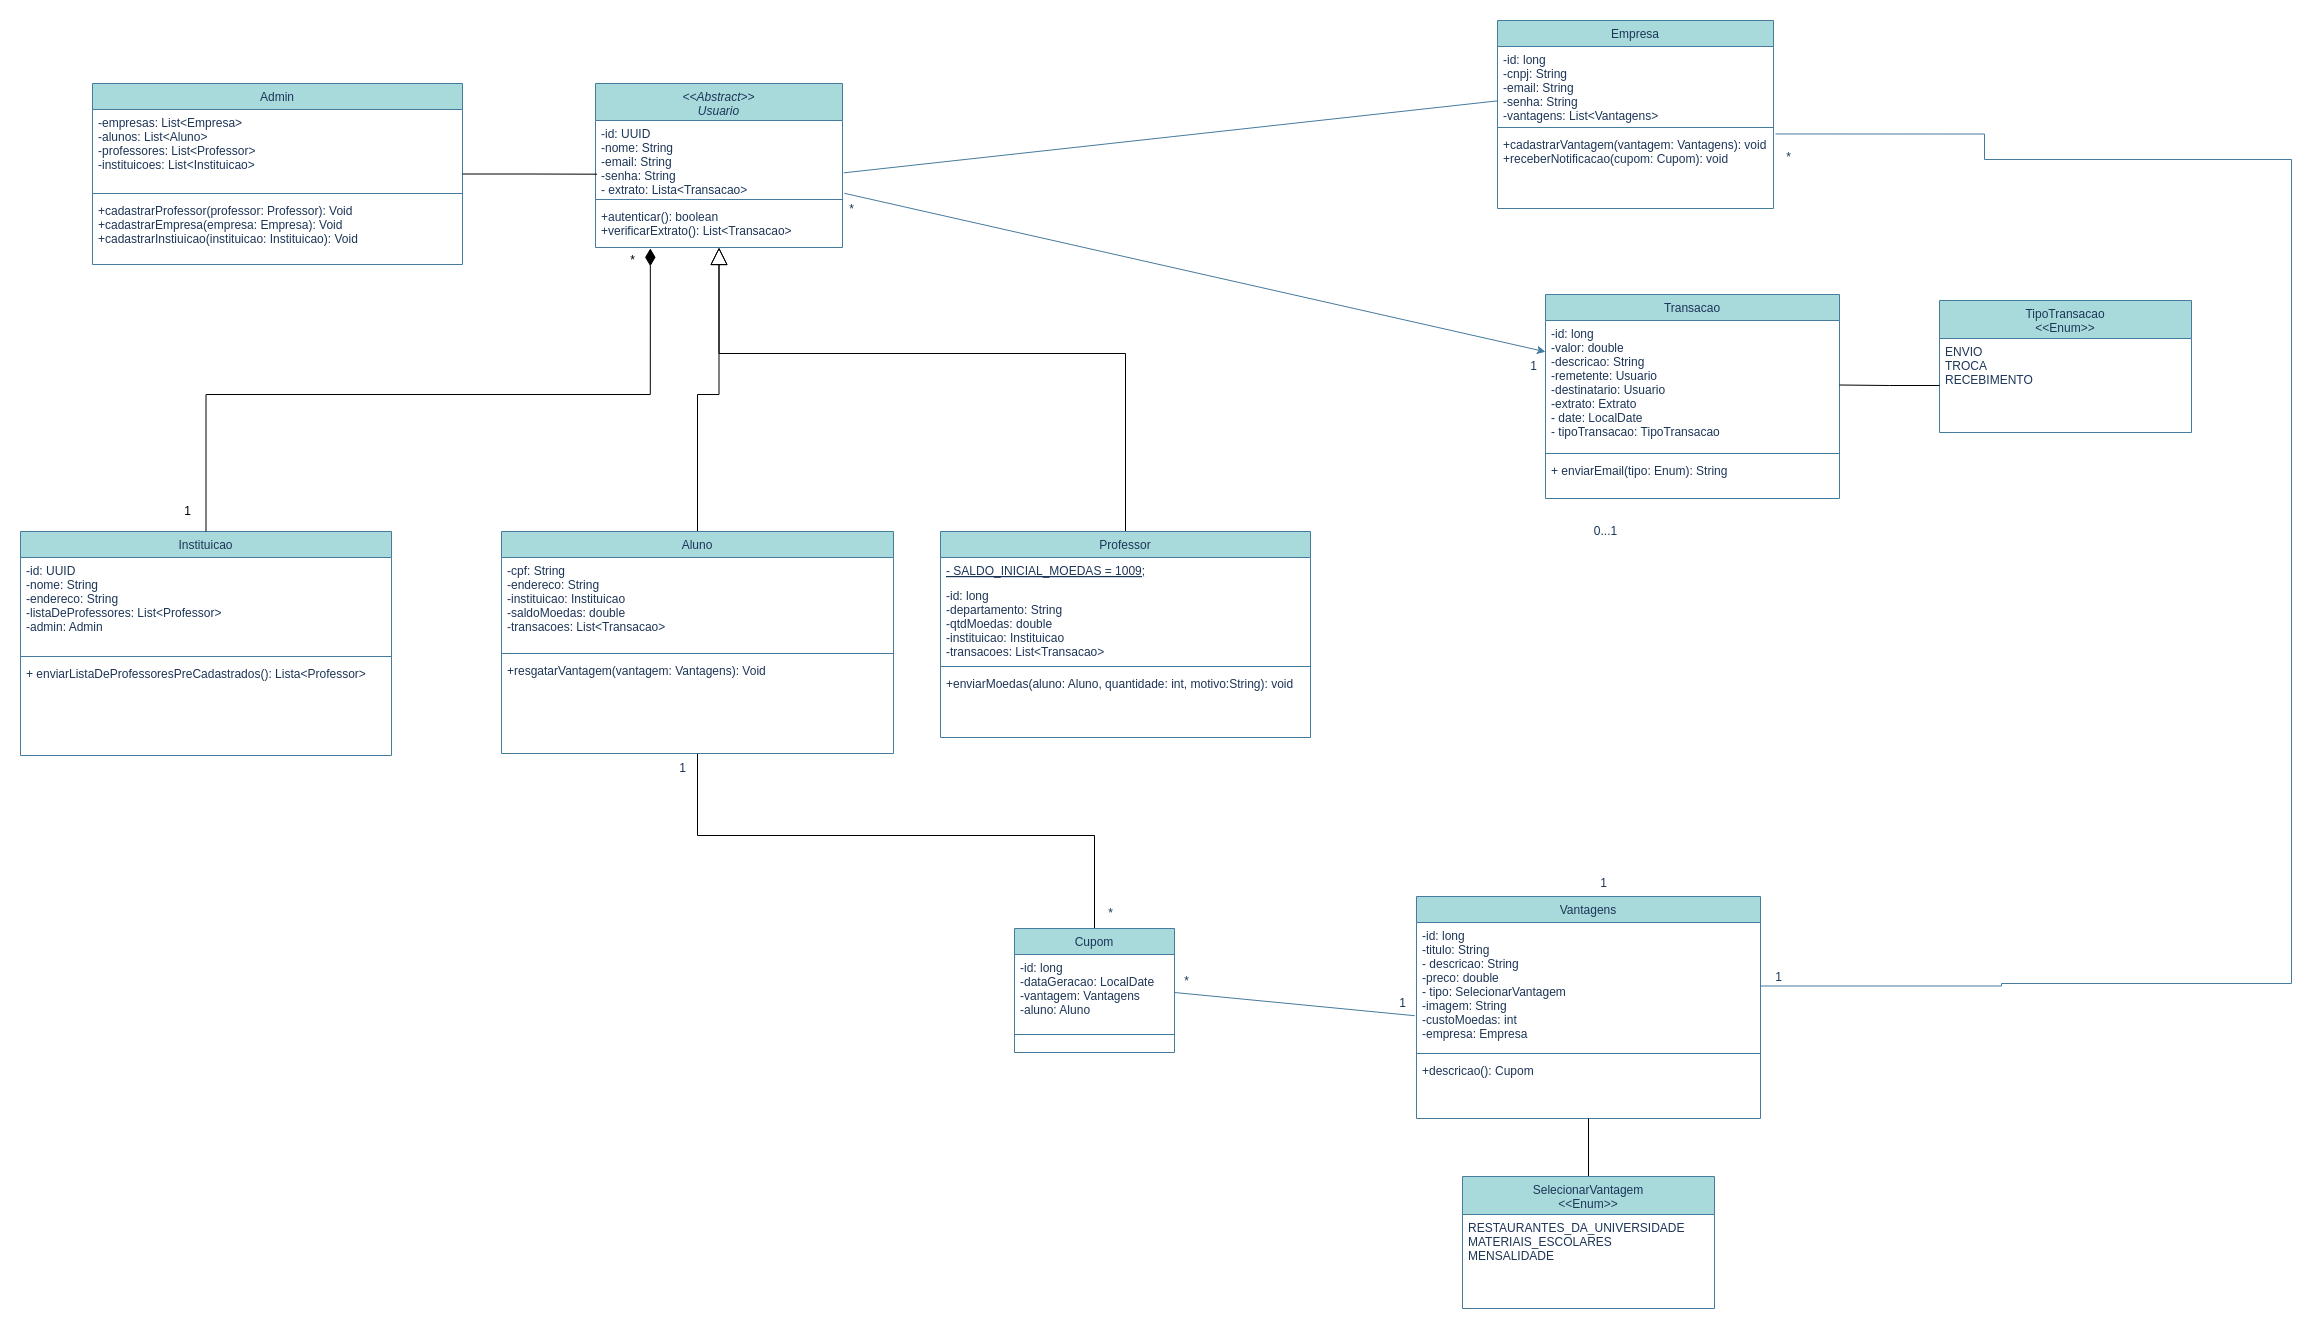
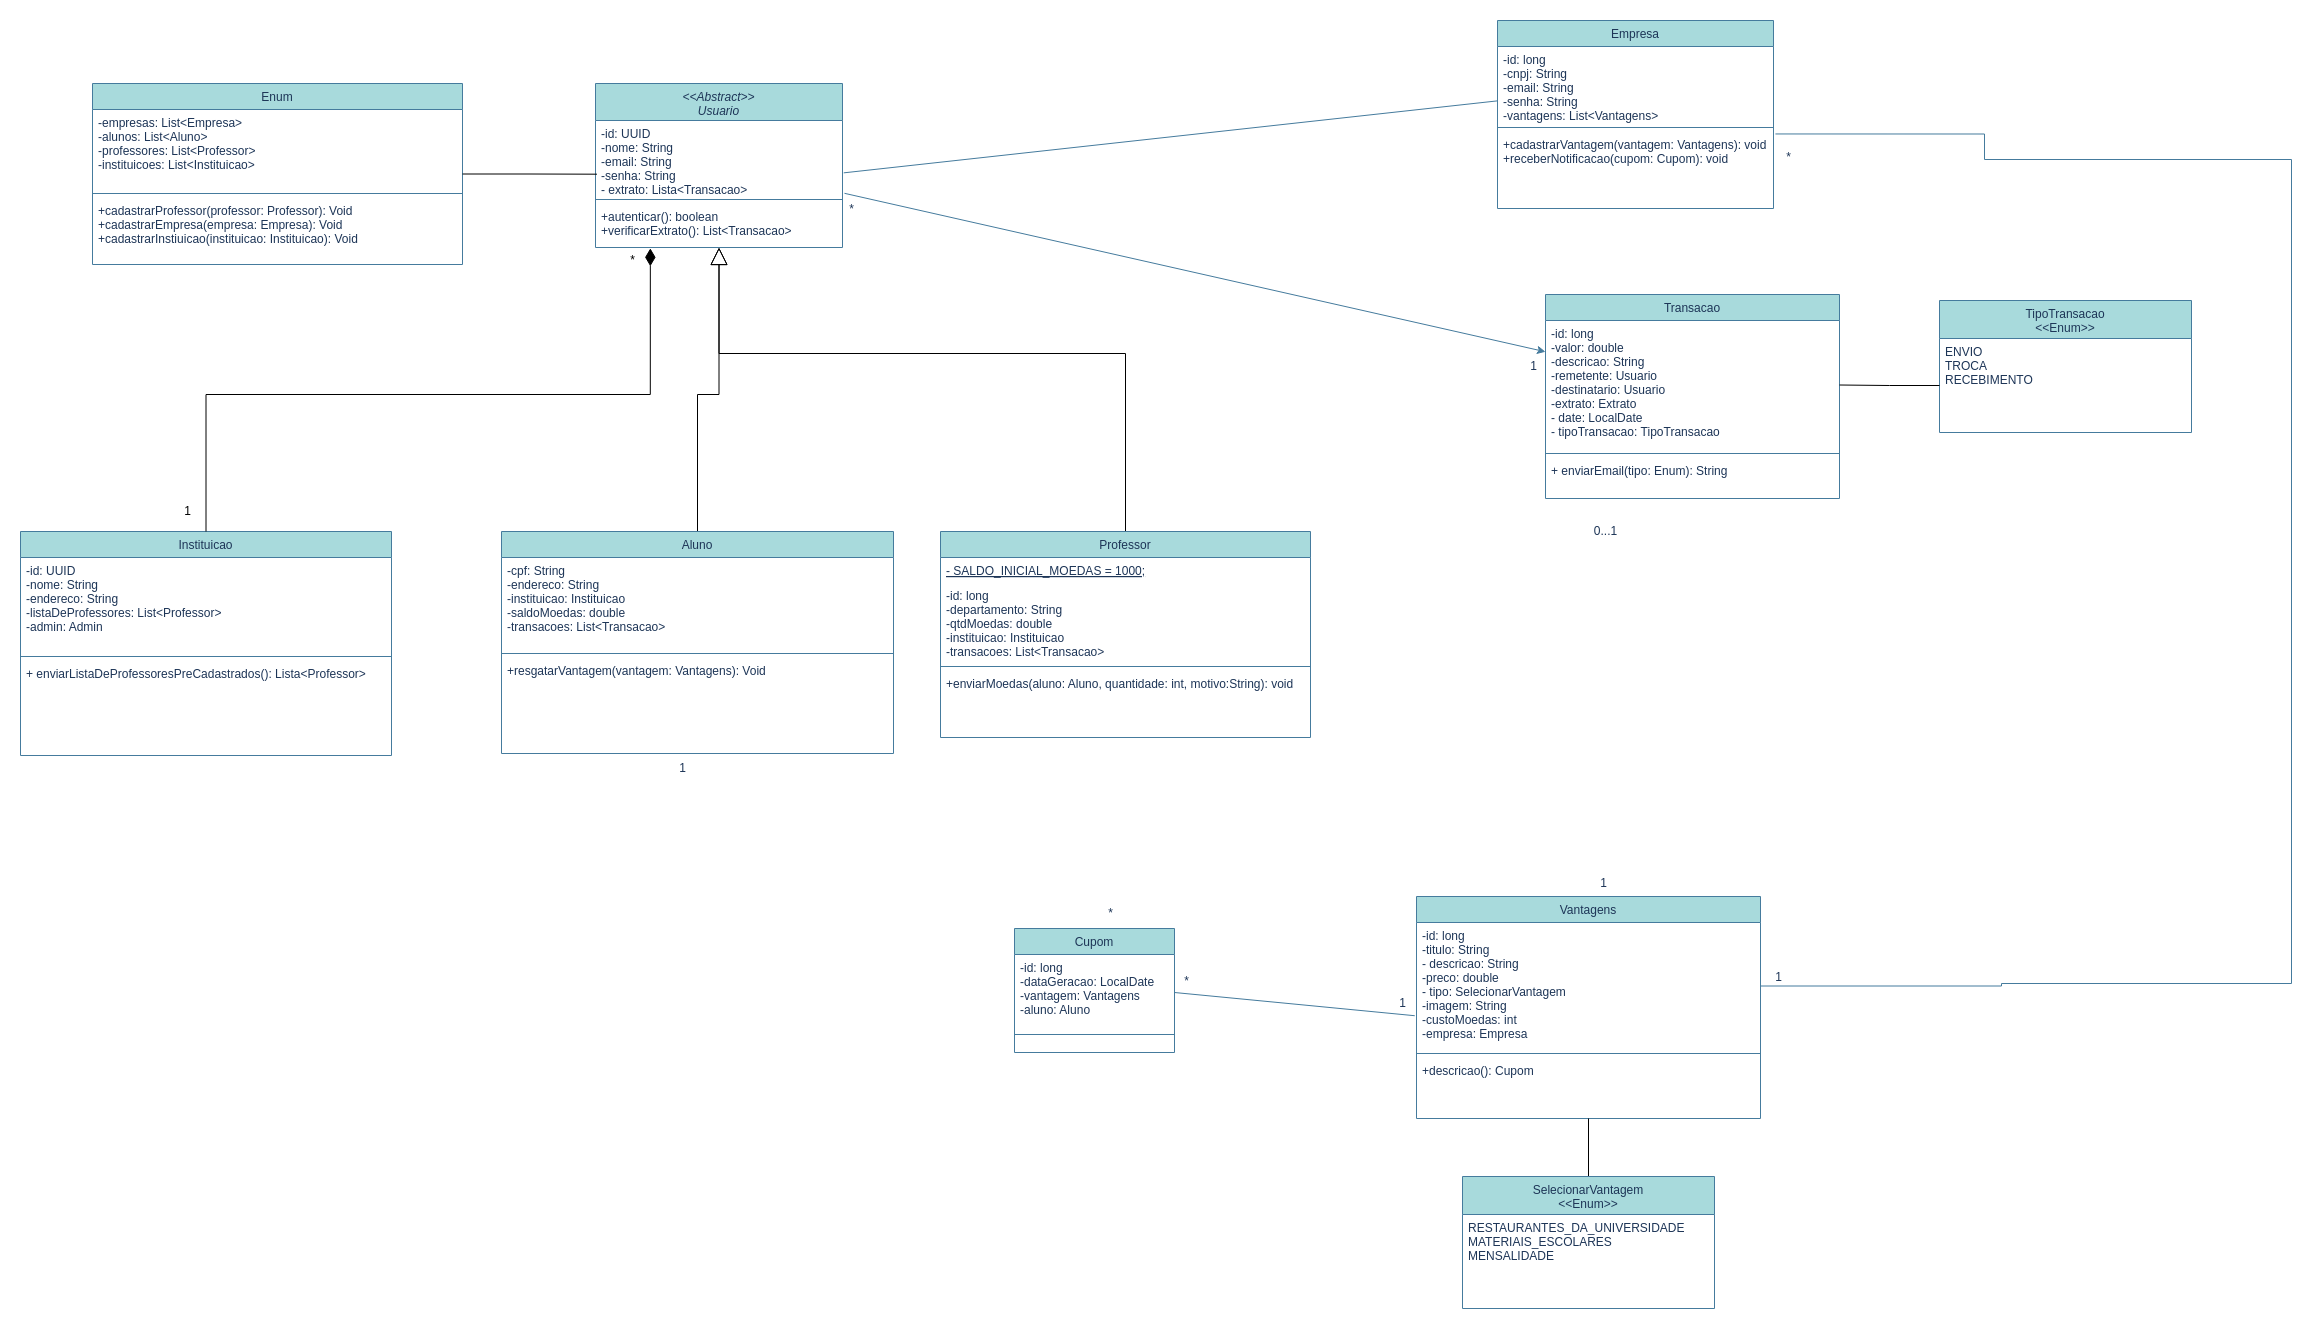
(277, 97) -> (277, 97)
(1041, 571) -> (1041, 571)
(903, 836) -> none
